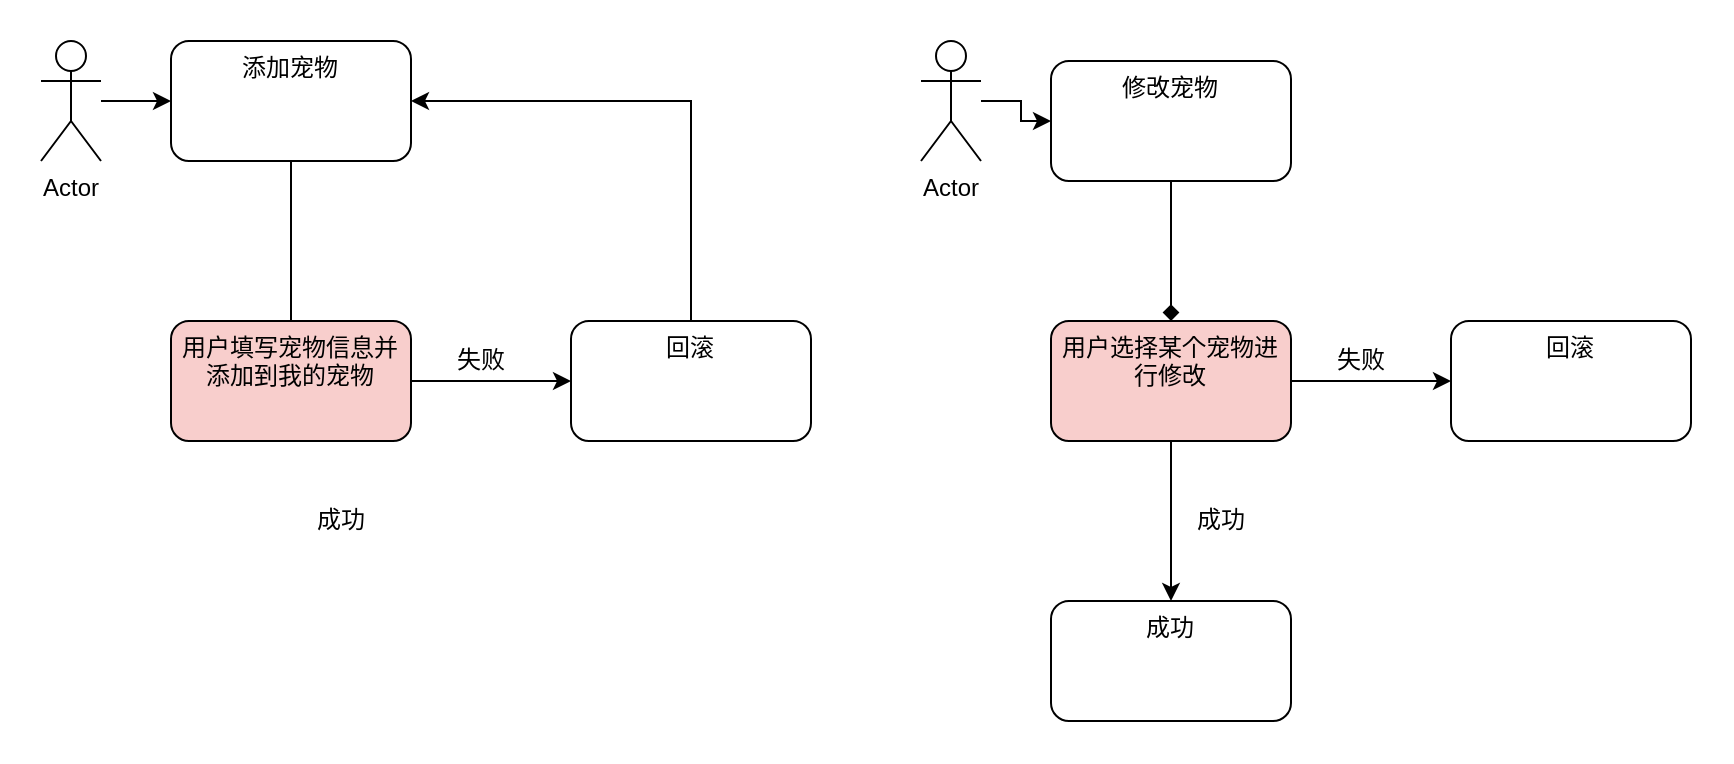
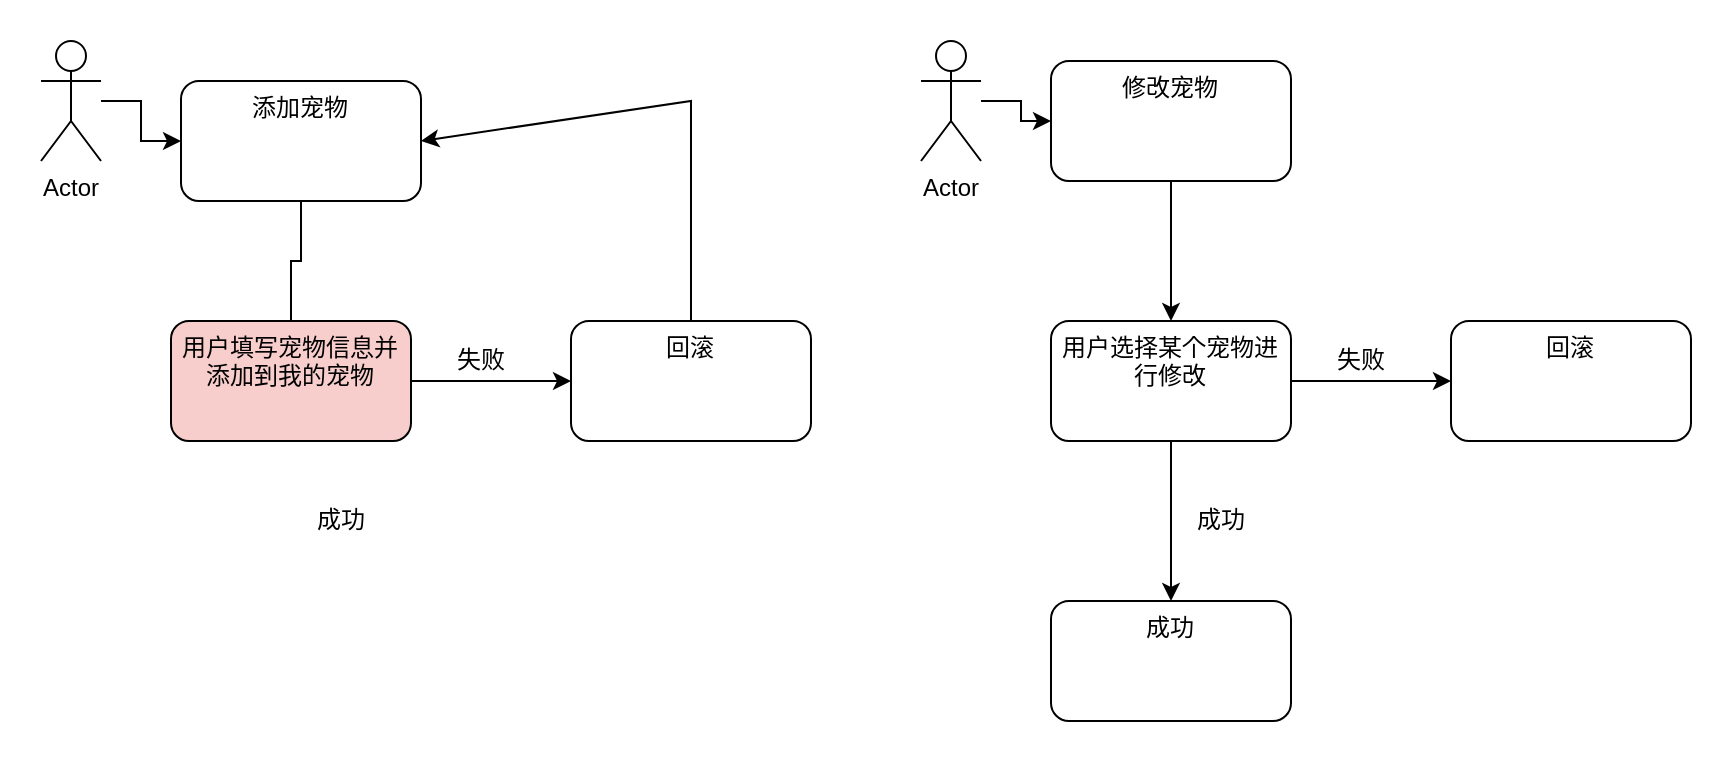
(291, 101) -> (301, 141)
(1171, 305) -> (1171, 306)
(1171, 381) -> (1171, 381)
